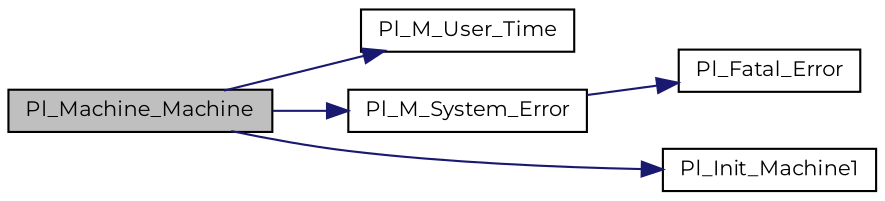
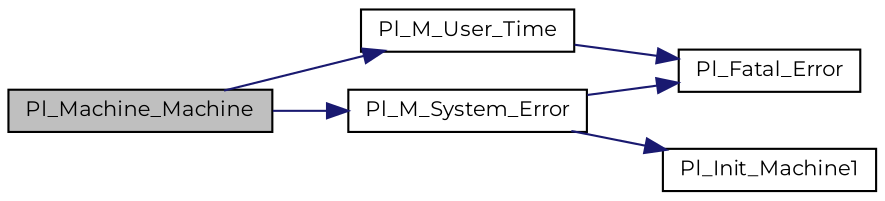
none -> (616, 50)
(436, 159) -> (608, 138)
